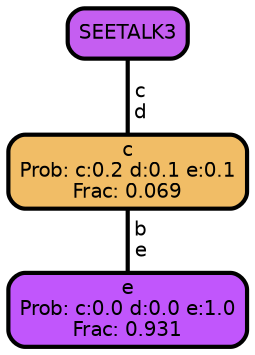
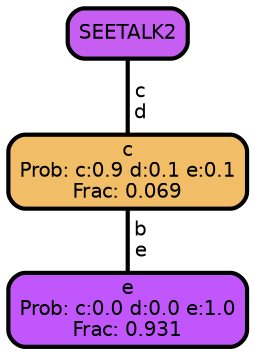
(128, 34) -> (128, 34)
(128, 172) -> (128, 172)
